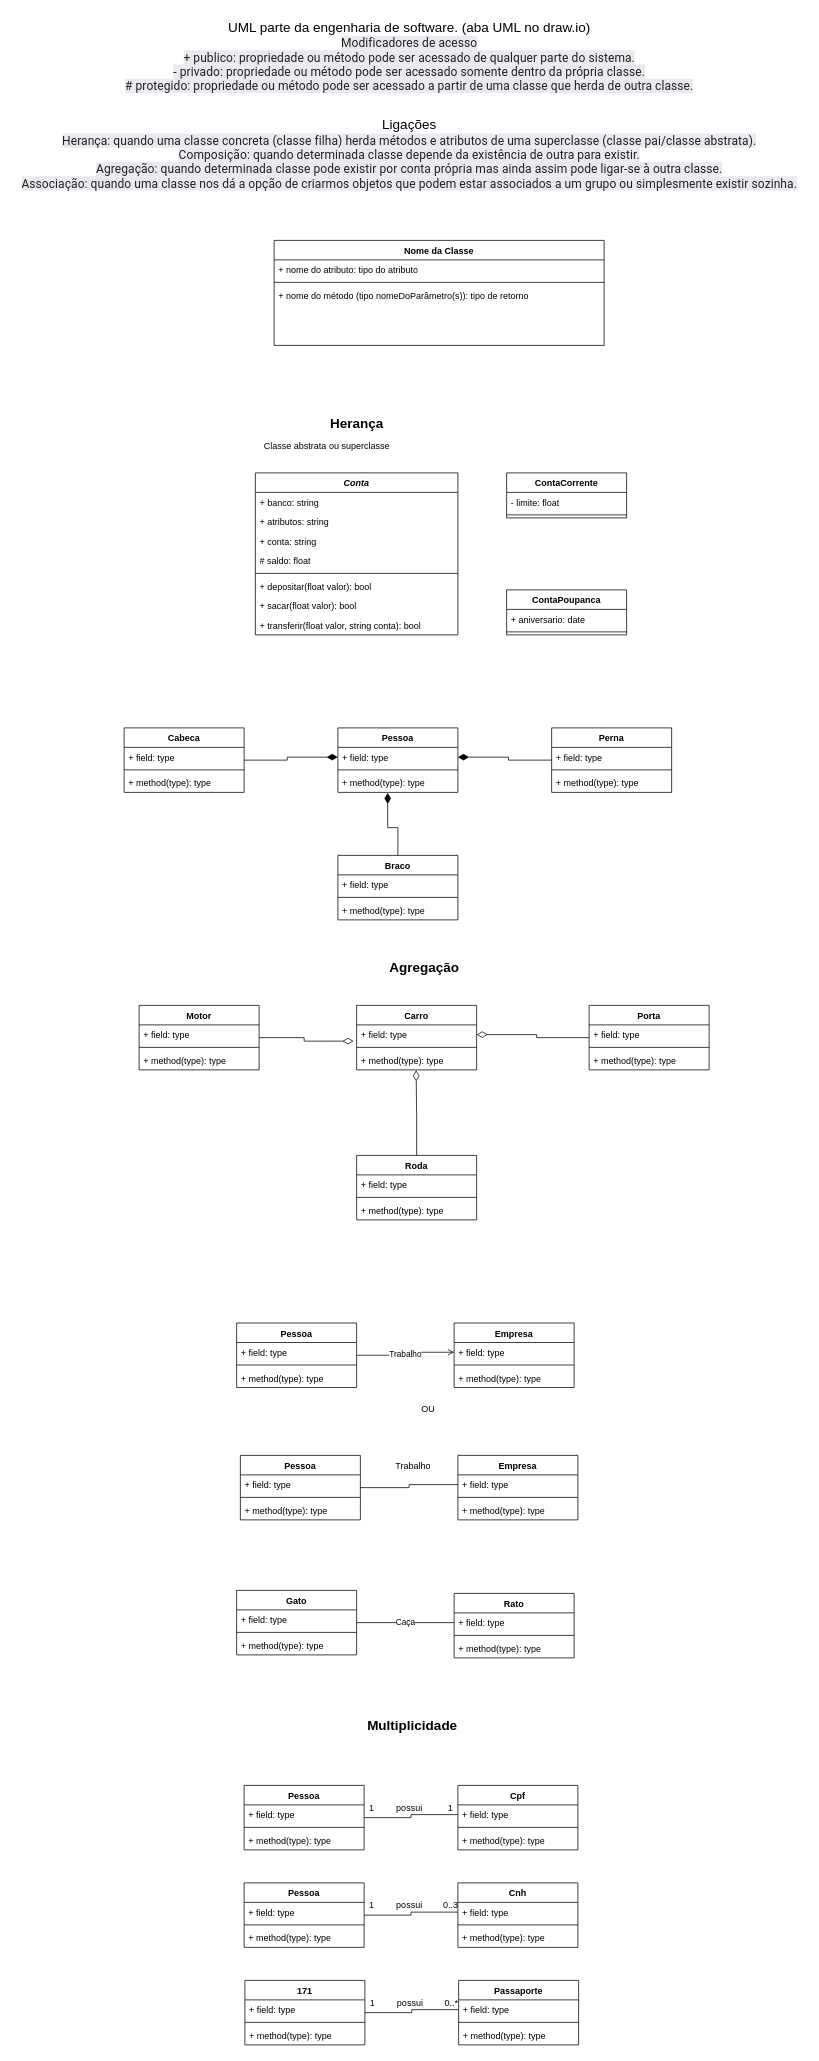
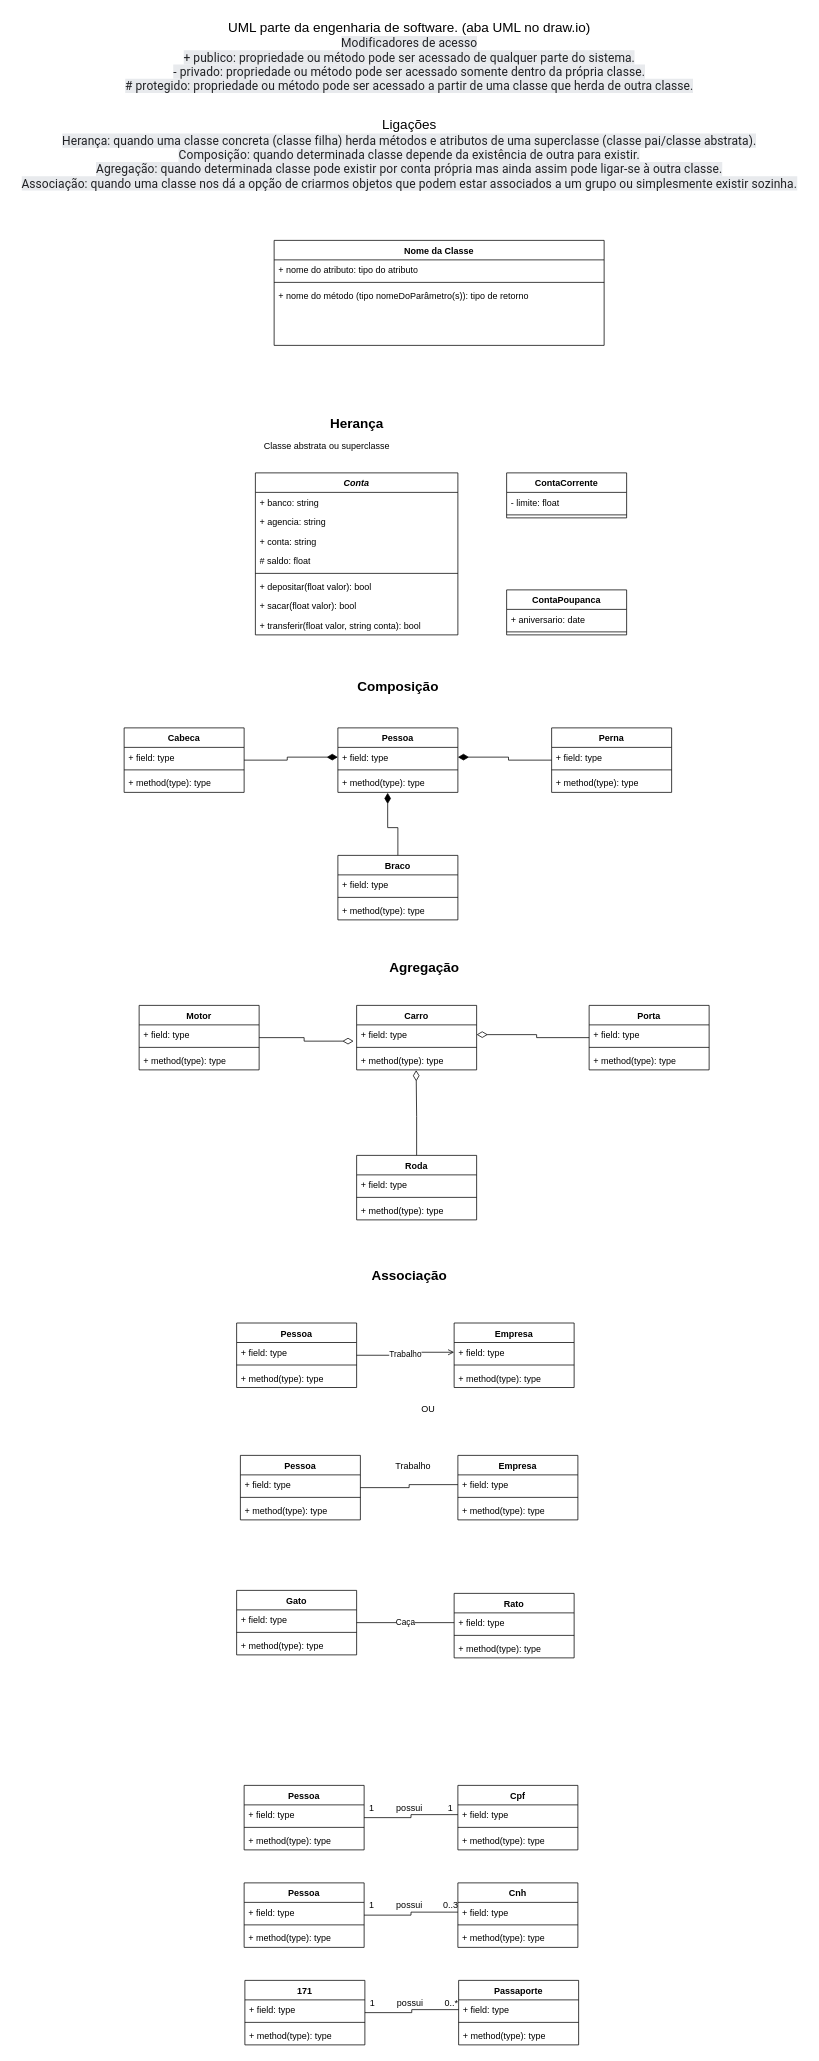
(302, 523) -> (297, 523)
none -> (398, 687)
none -> (409, 1275)
(412, 1725) -> none
